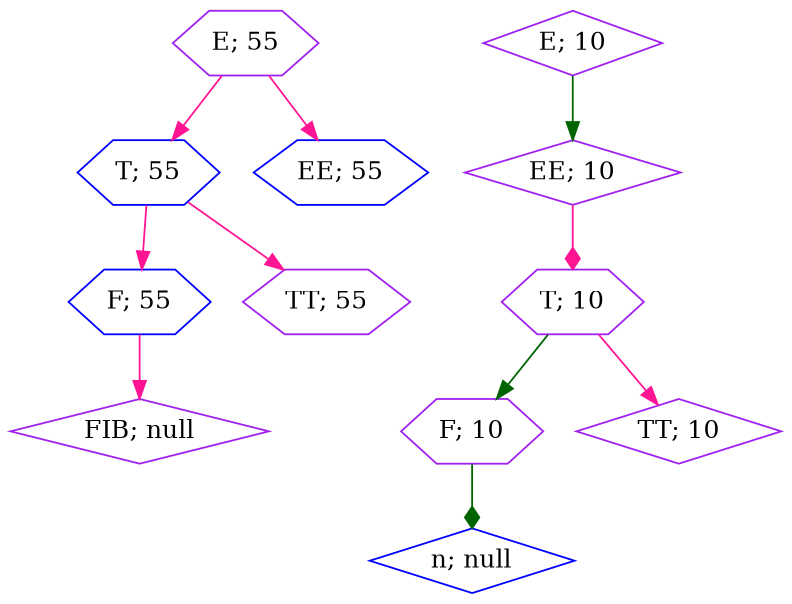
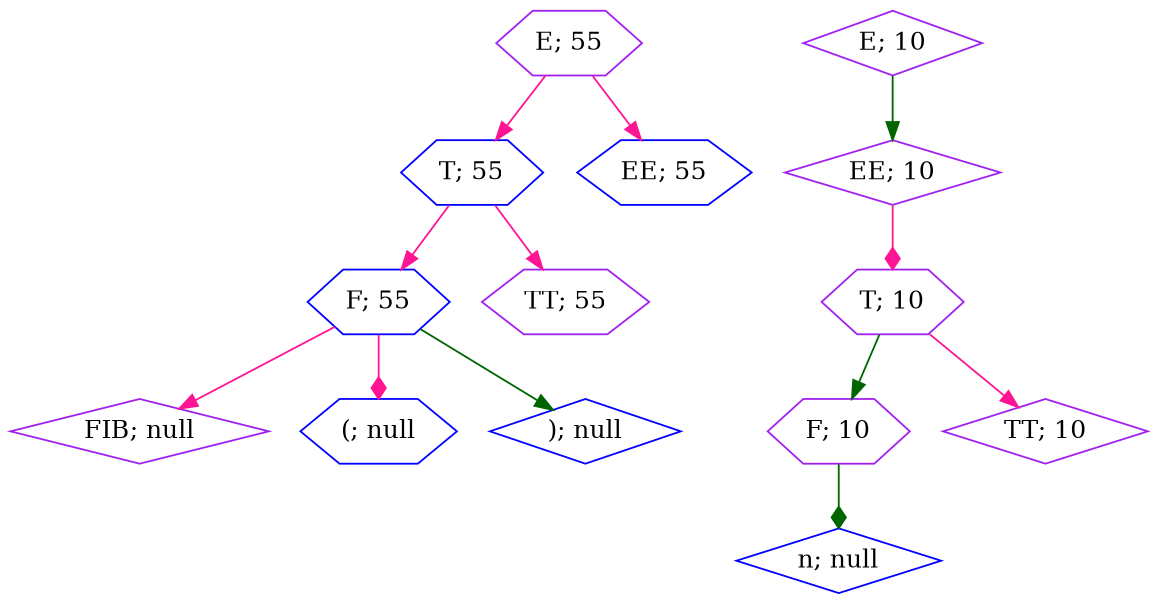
none -> (379, 431)
none -> (585, 431)
